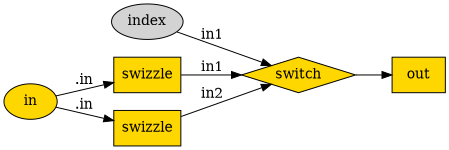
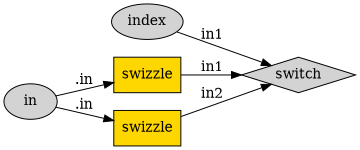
(298, 75) -> (298, 75)
(419, 75) -> none
(31, 102) -> (31, 102)
